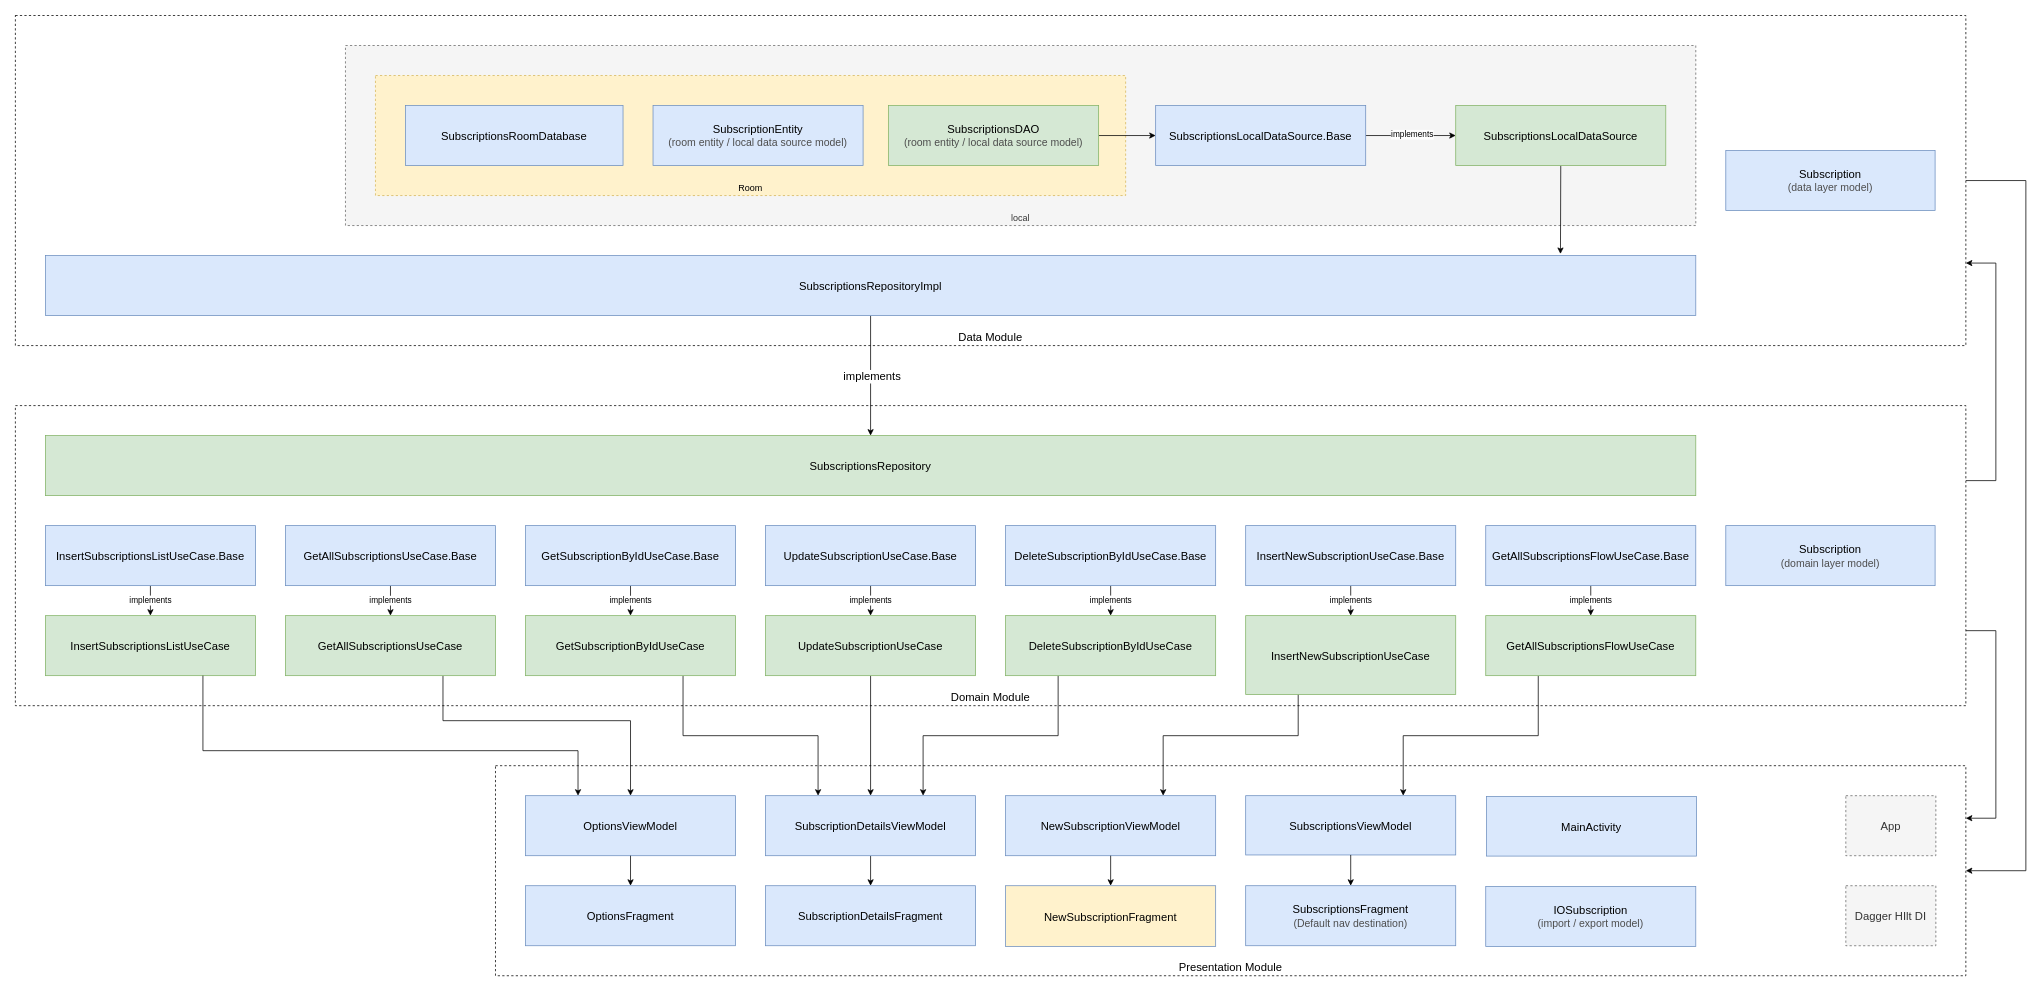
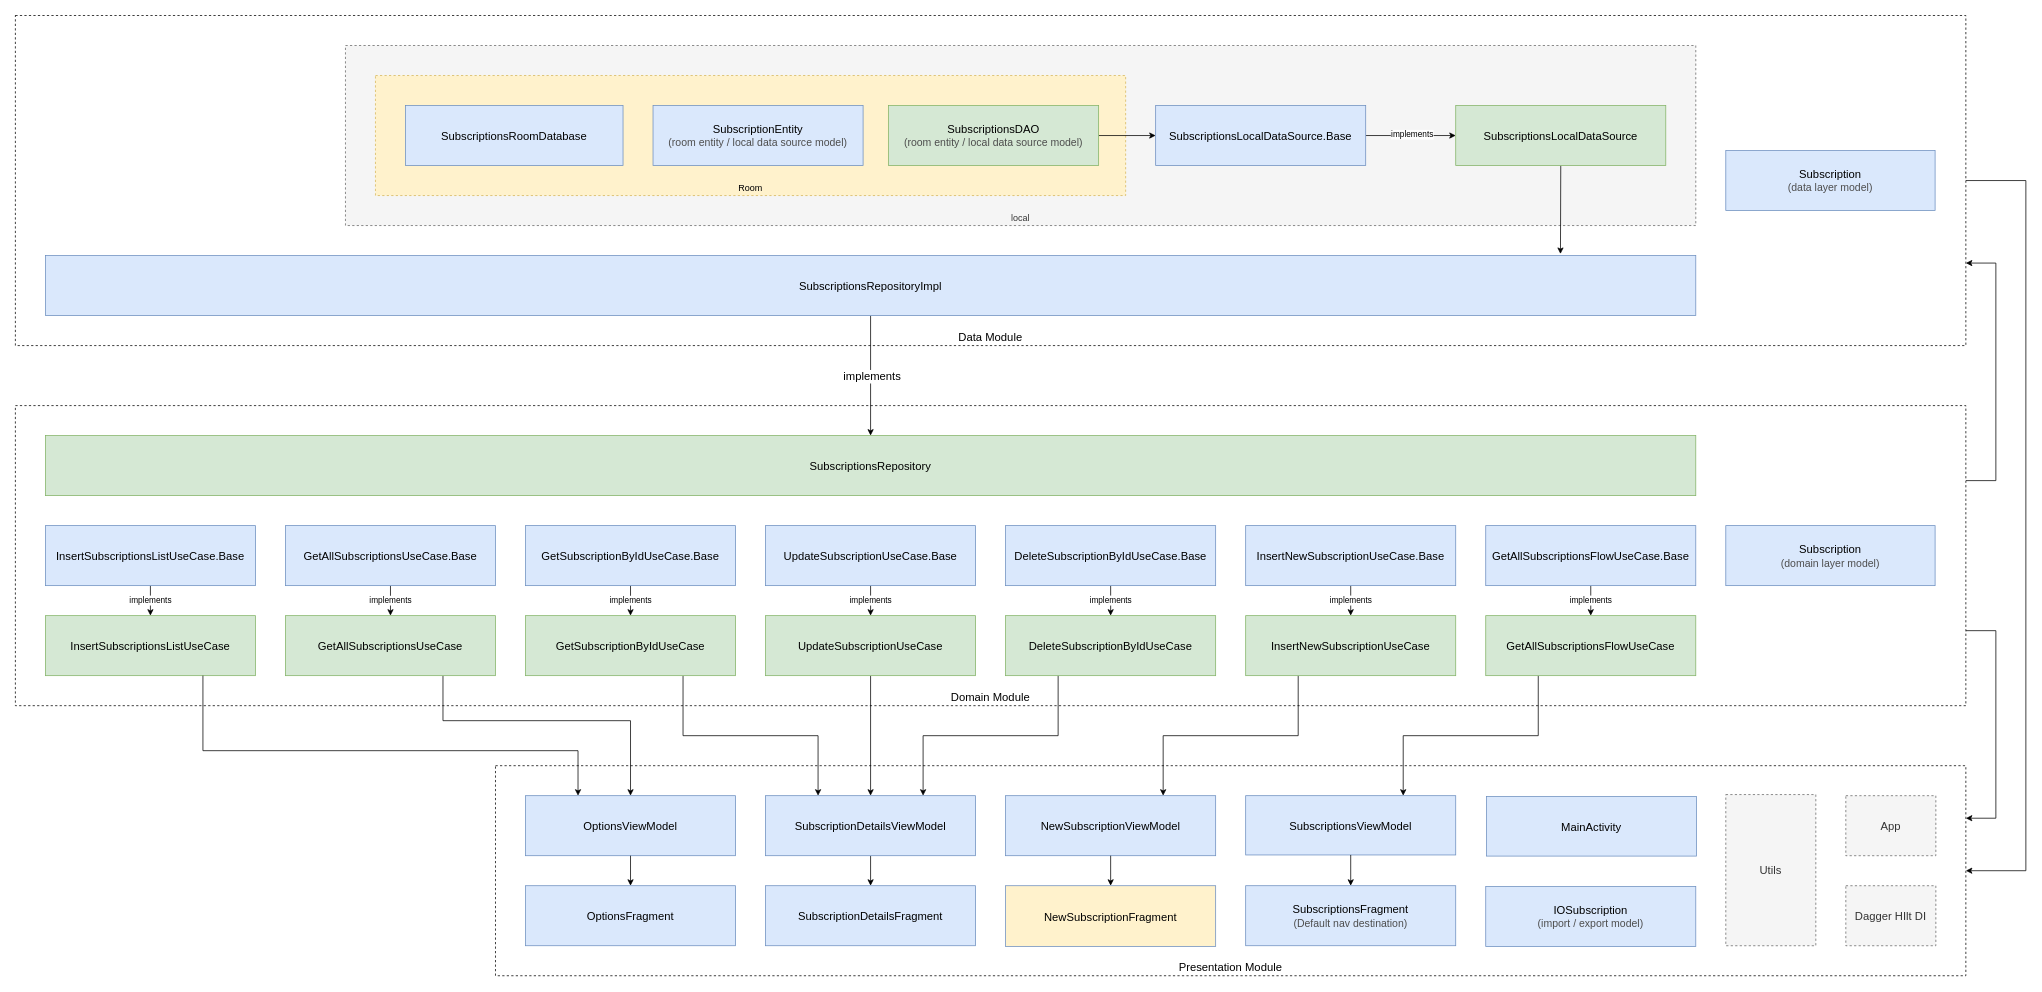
(1350, 655) -> (1350, 645)
none -> (1770, 870)
